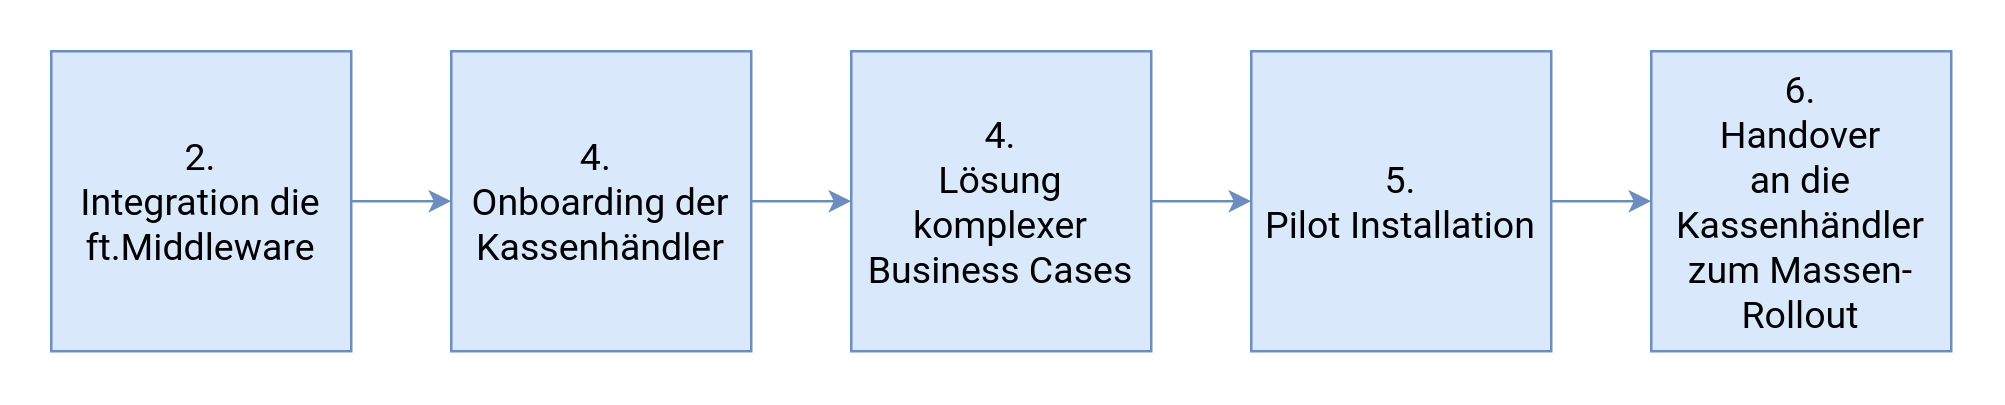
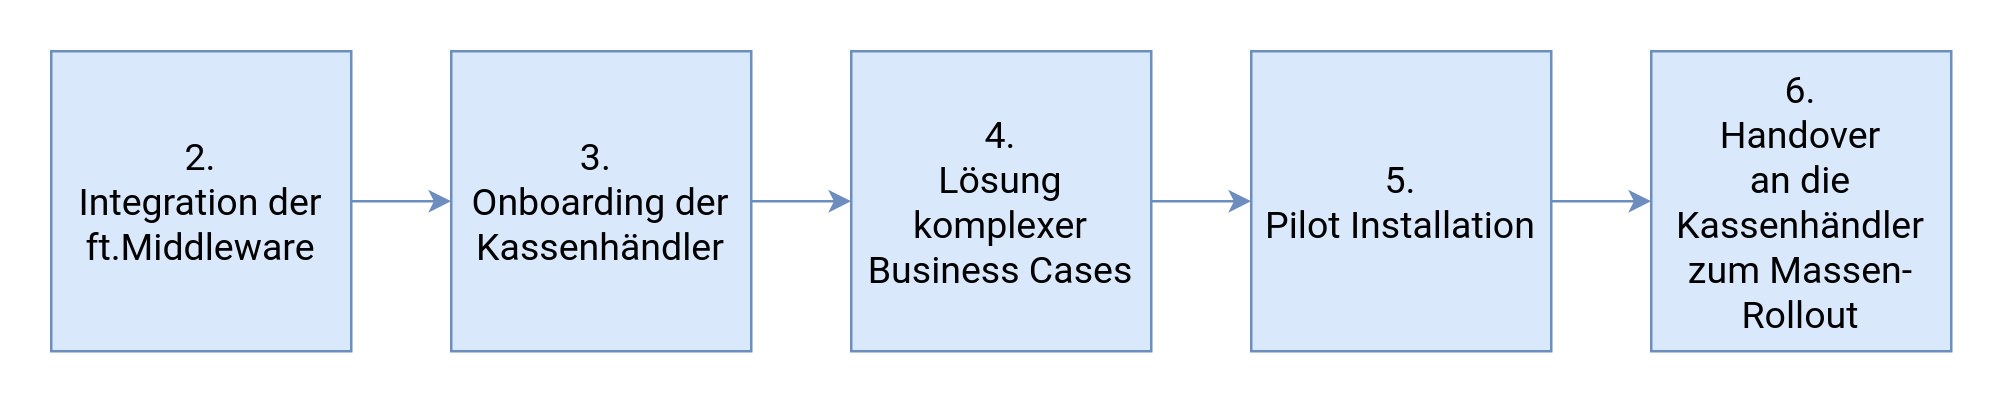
(201, 201) -> (201, 201)
(601, 201) -> (601, 201)
